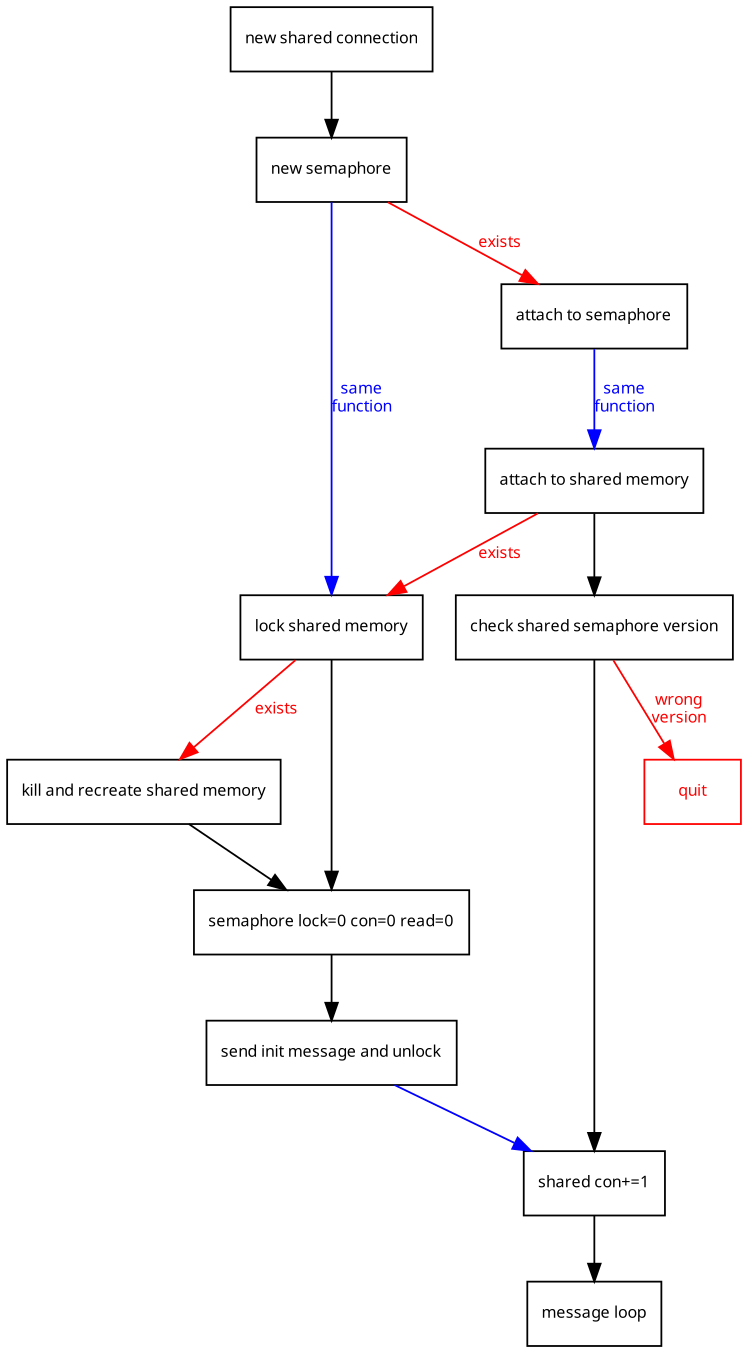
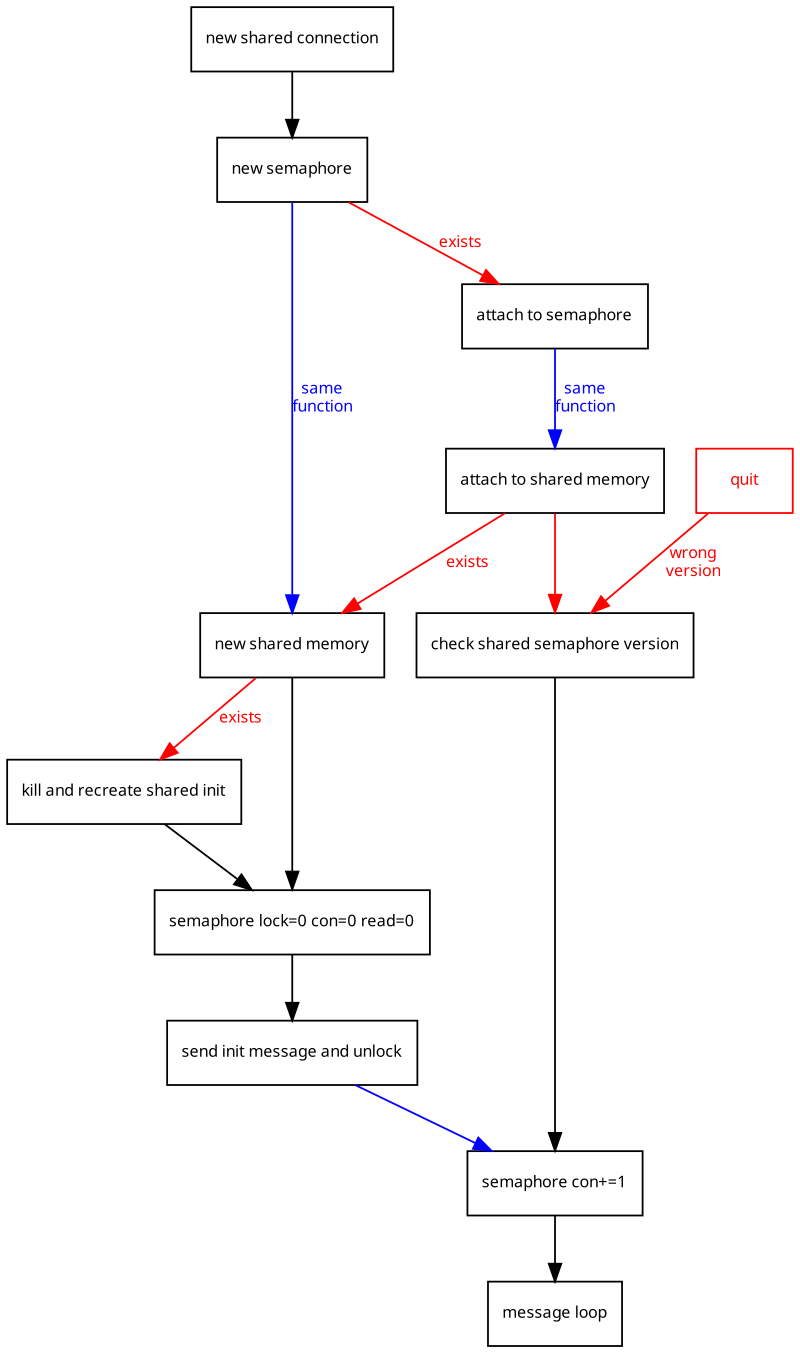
(594, 545) -> (555, 554)
(332, 627) -> (292, 645)
(639, 702) -> (657, 557)
(144, 792) -> (124, 792)
(594, 1183) -> (555, 1183)
